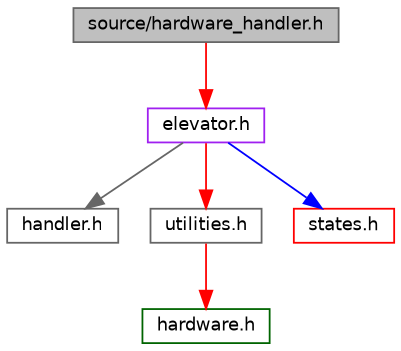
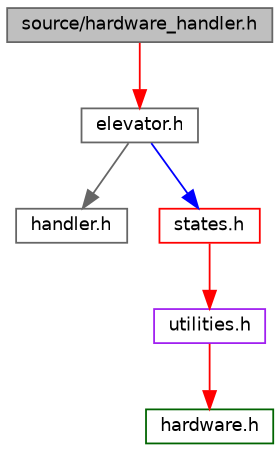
(206, 125) -> (140, 125)
(206, 167) -> (210, 267)
(206, 226) -> (210, 326)
